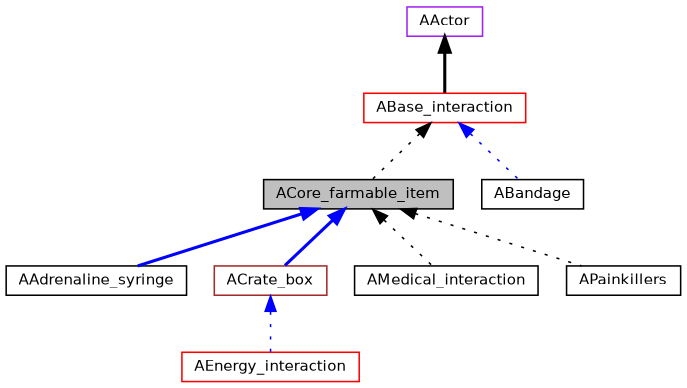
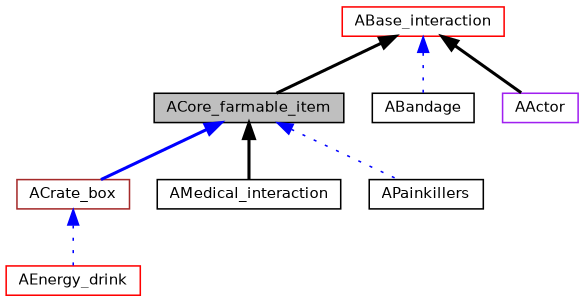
(445, 73) -> (488, 69)
(396, 156) -> (329, 68)
(498, 240) -> (345, 154)
(408, 243) -> (249, 159)
(96, 281) -> none
(271, 367) -> (73, 281)
